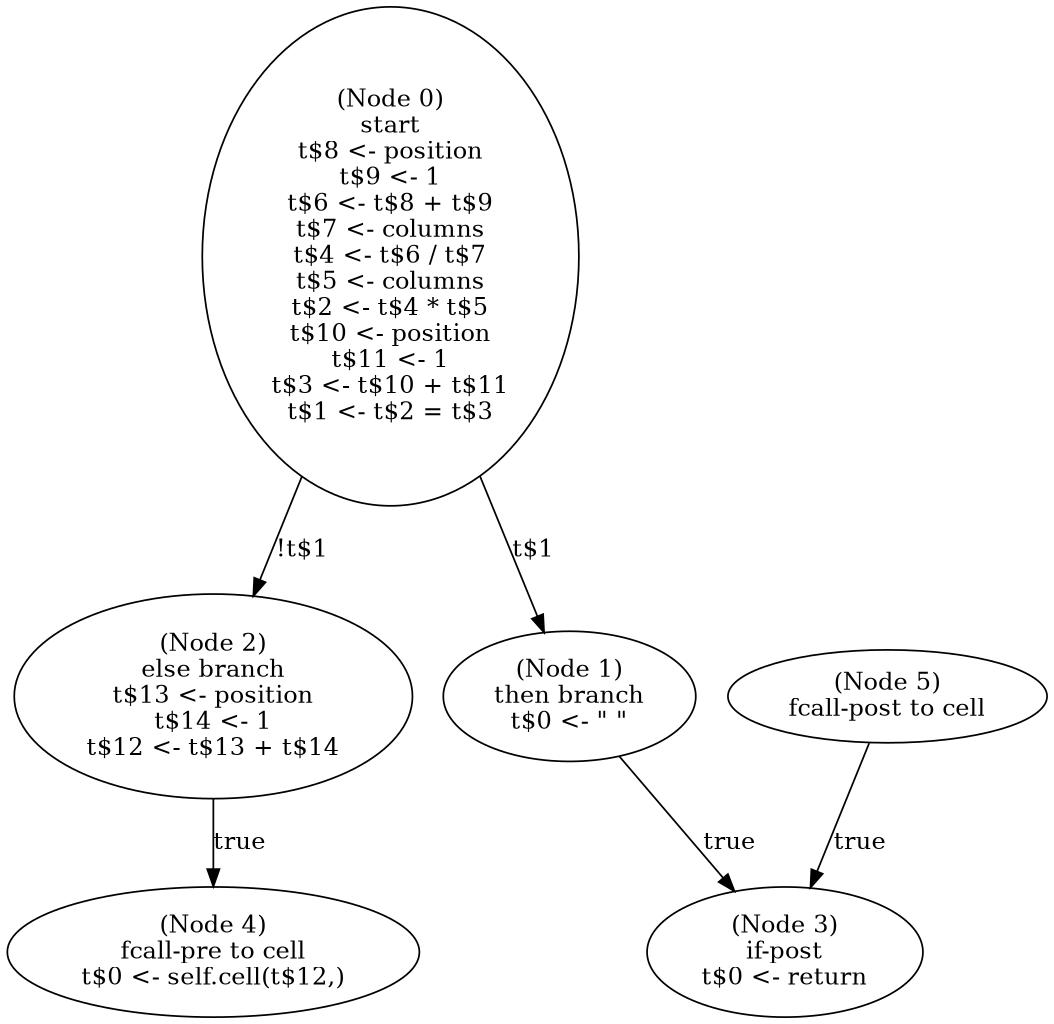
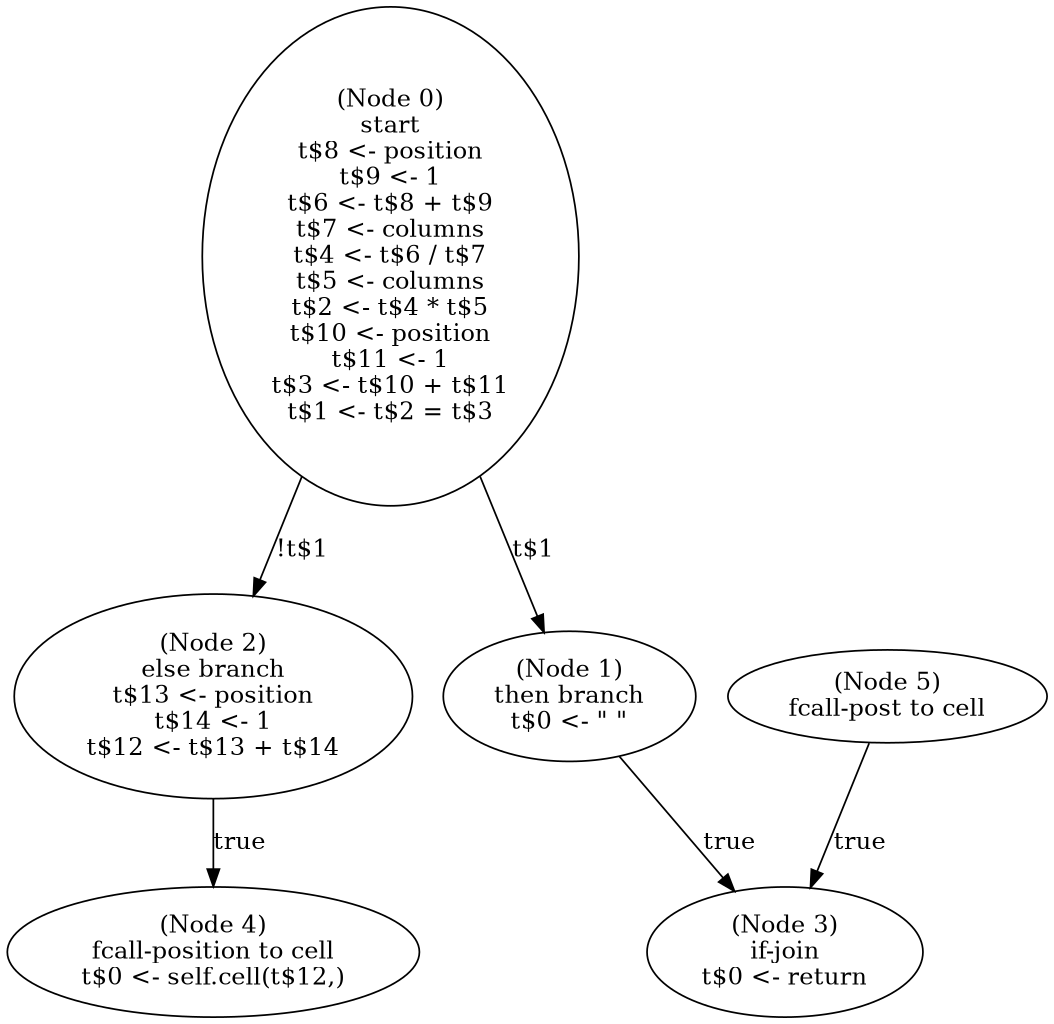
(213, 952) -> (213, 952)
(785, 952) -> (785, 952)
